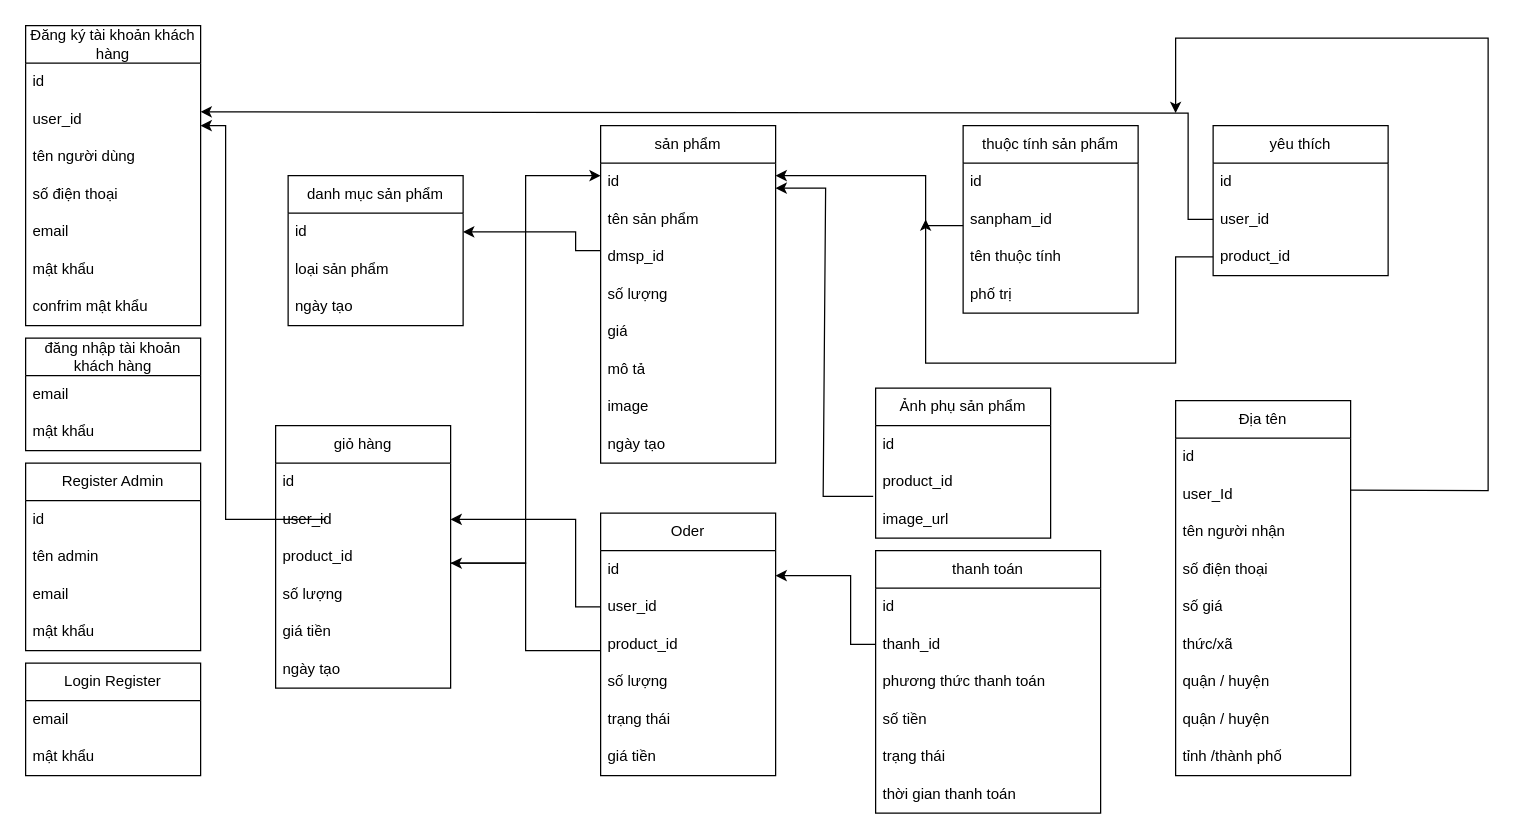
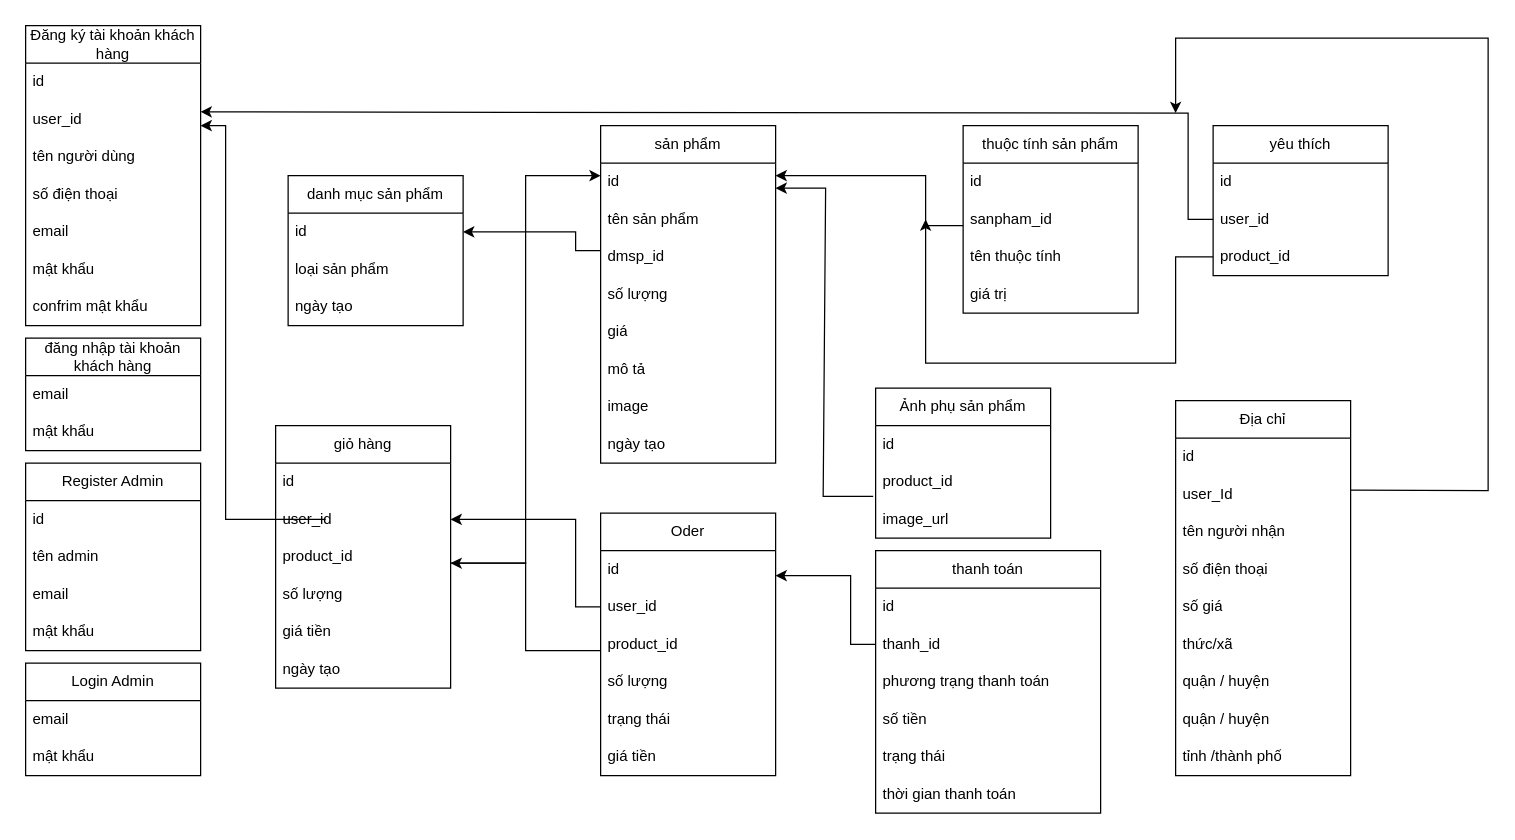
(998, 294) -> (996, 294)
(1263, 419) -> (1263, 419)
(113, 682) -> (113, 682)
(970, 682) -> (974, 682)
